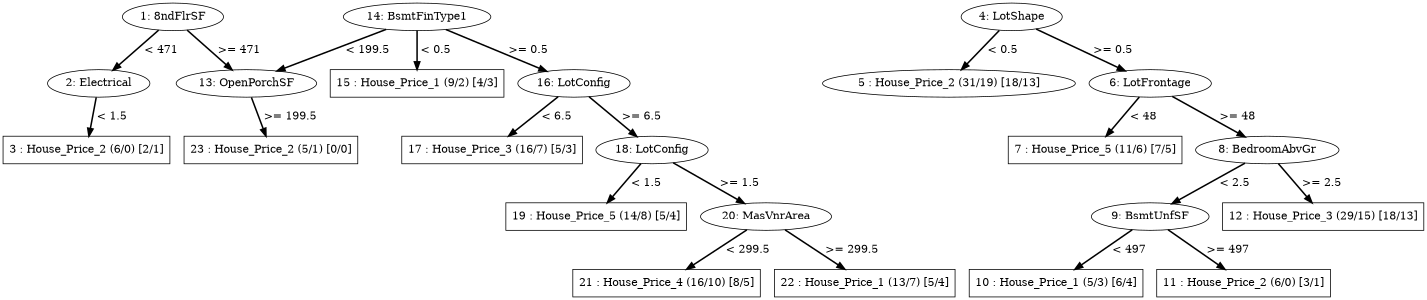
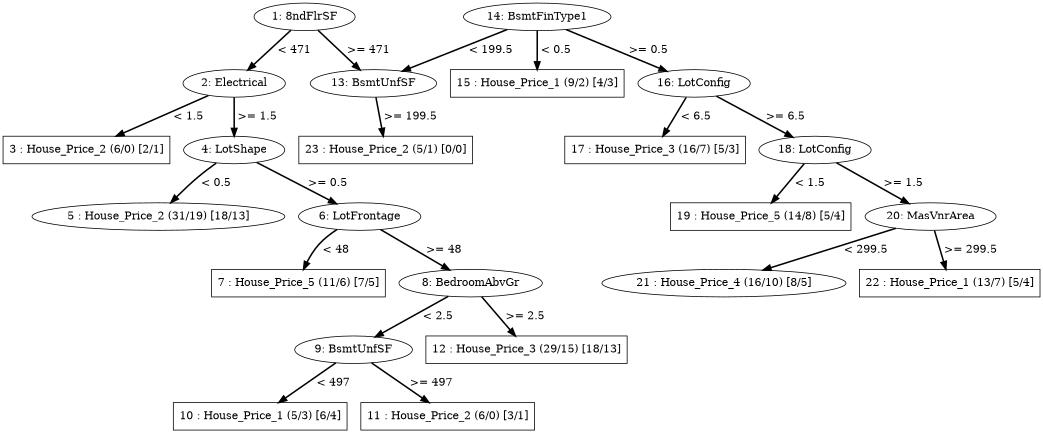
(246, 83) -> (373, 83)
none -> (234, 113)
(667, 283) -> (724, 283)
